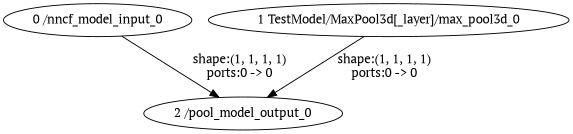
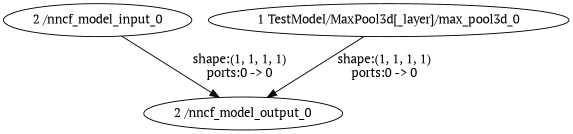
(98, 20) -> (98, 20)
(243, 113) -> (243, 113)
